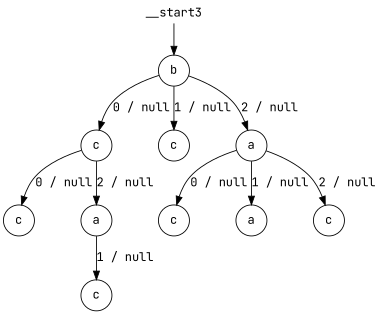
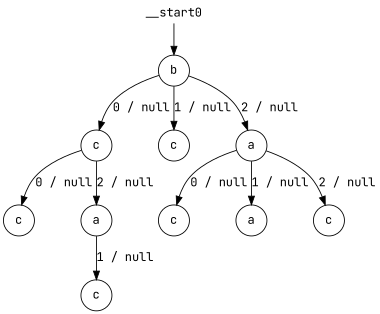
(174, 13) -> (174, 13)
